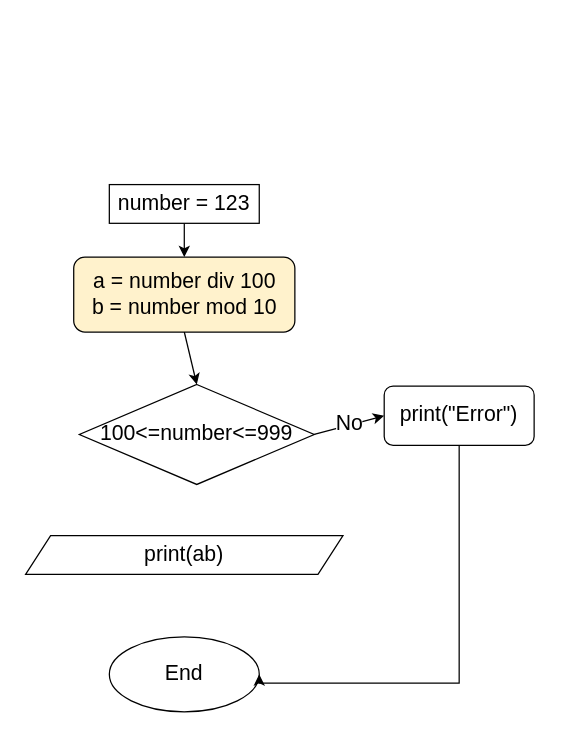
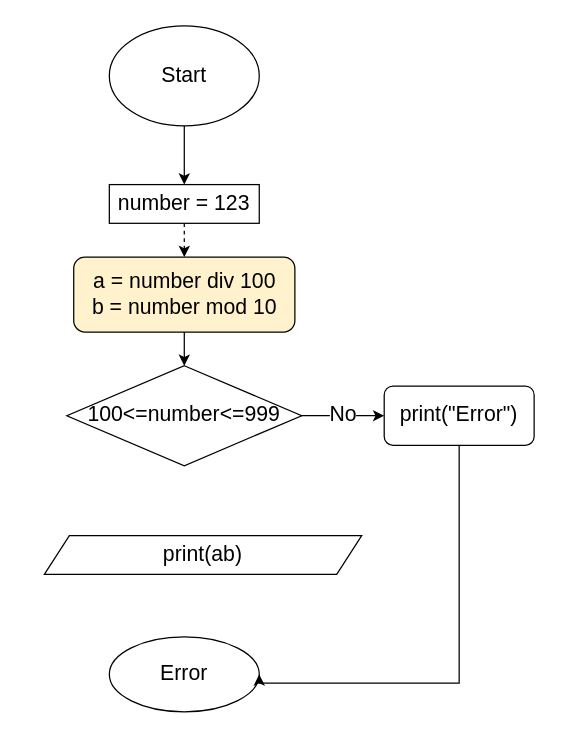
none -> (184, 76)
none -> (184, 151)
(184, 236) -> (184, 236)
(197, 434) -> (184, 416)
(184, 555) -> (203, 555)
(184, 674) -> (184, 674)
